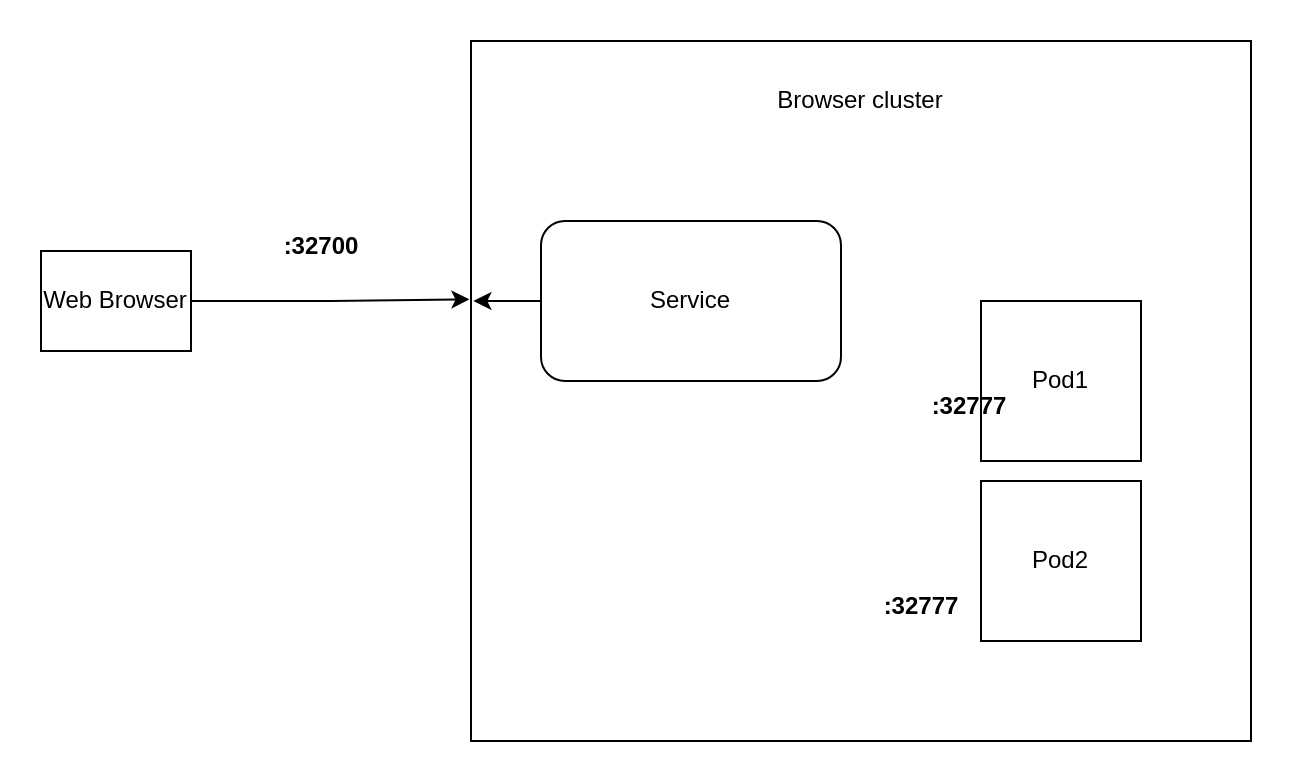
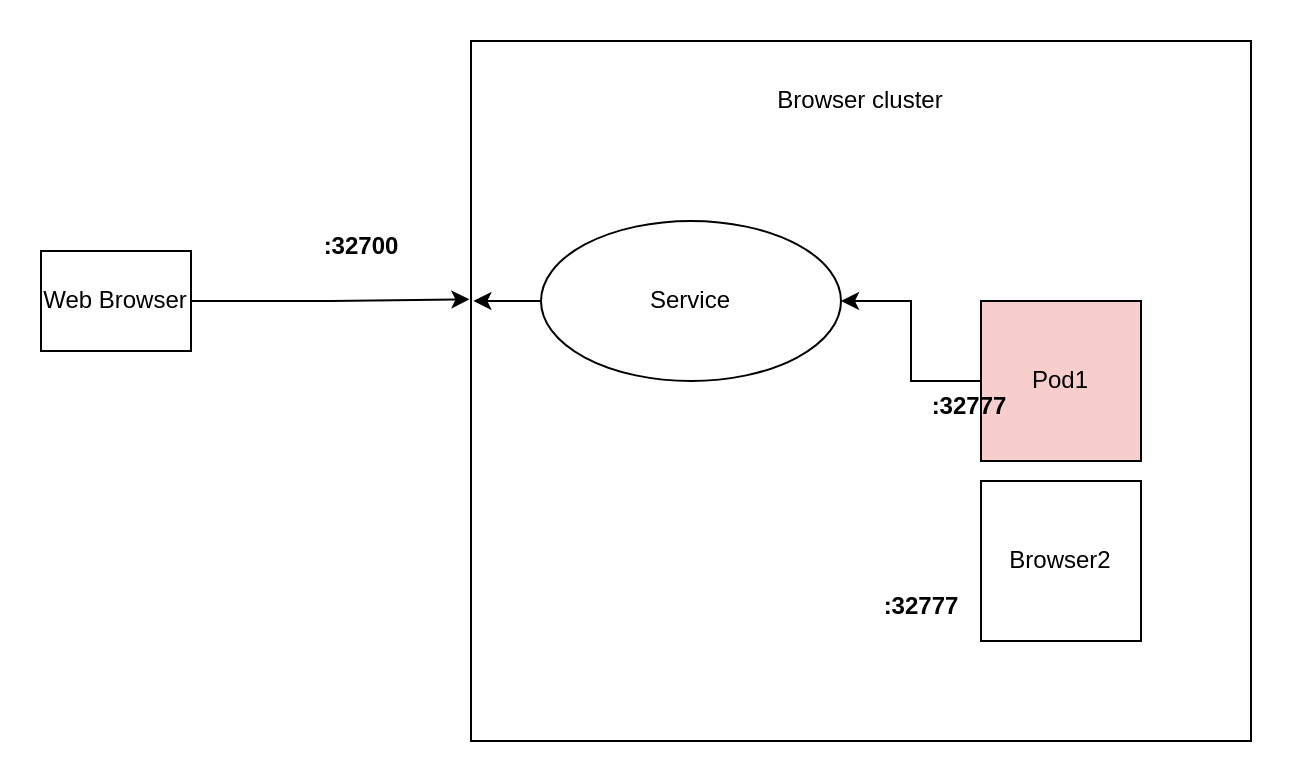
(321, 247) -> (361, 247)
(691, 301) -> (691, 301)
none -> (911, 348)
(1061, 381) -> (1061, 381)
(1061, 561) -> (1061, 561)
